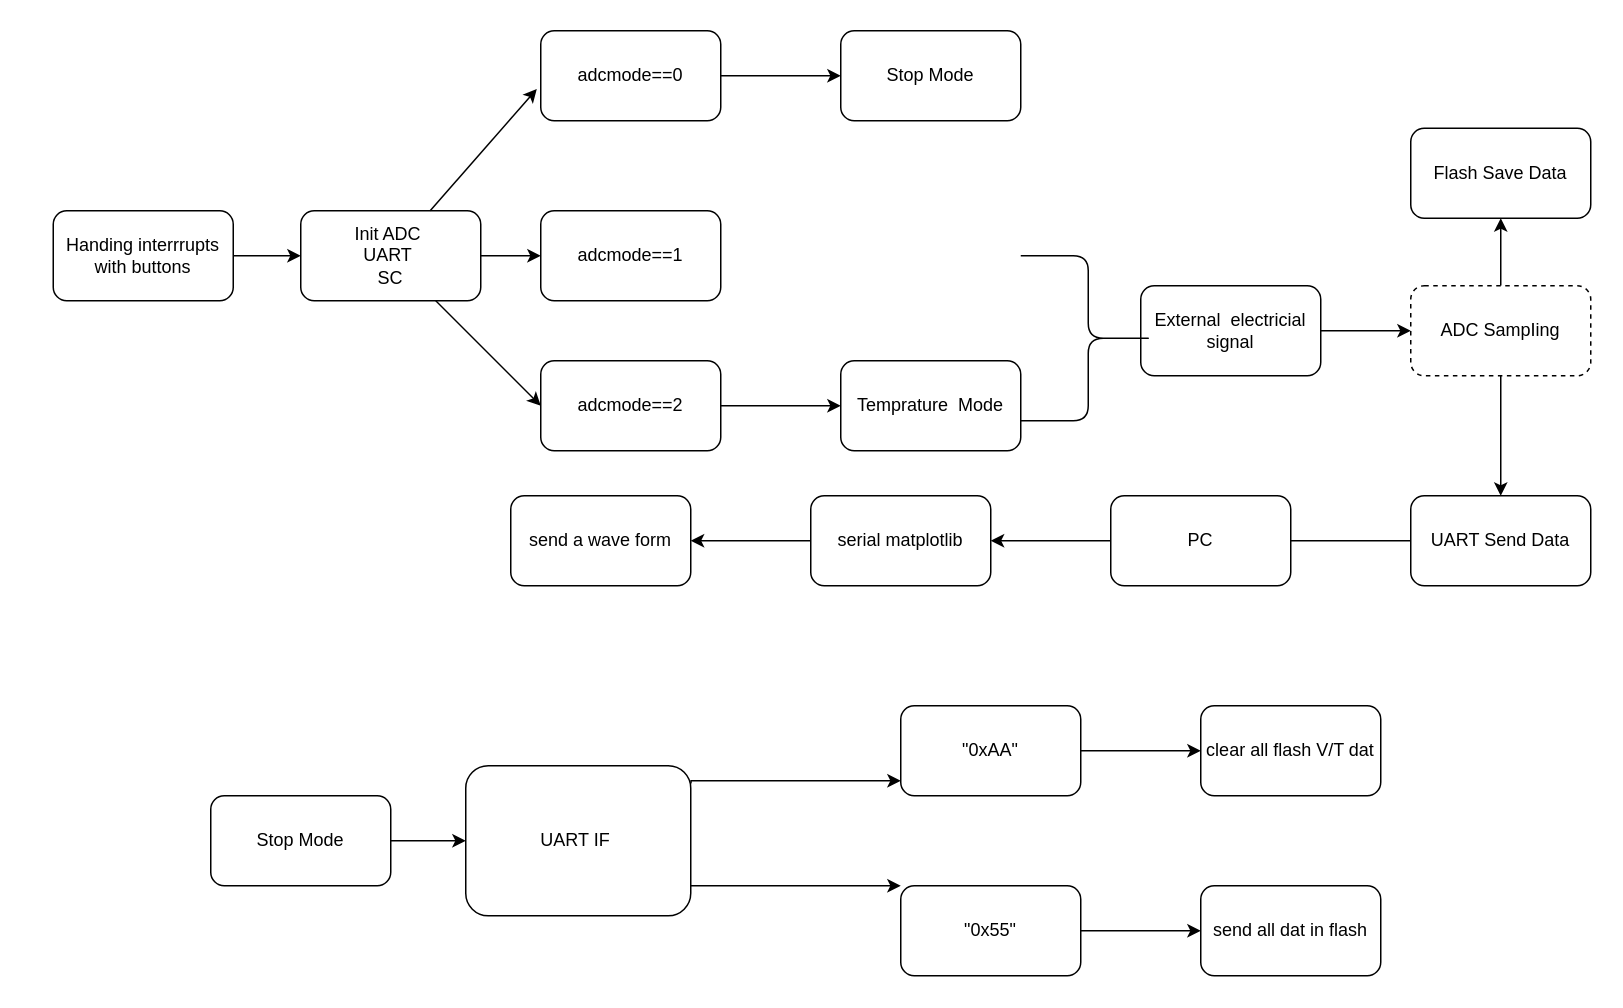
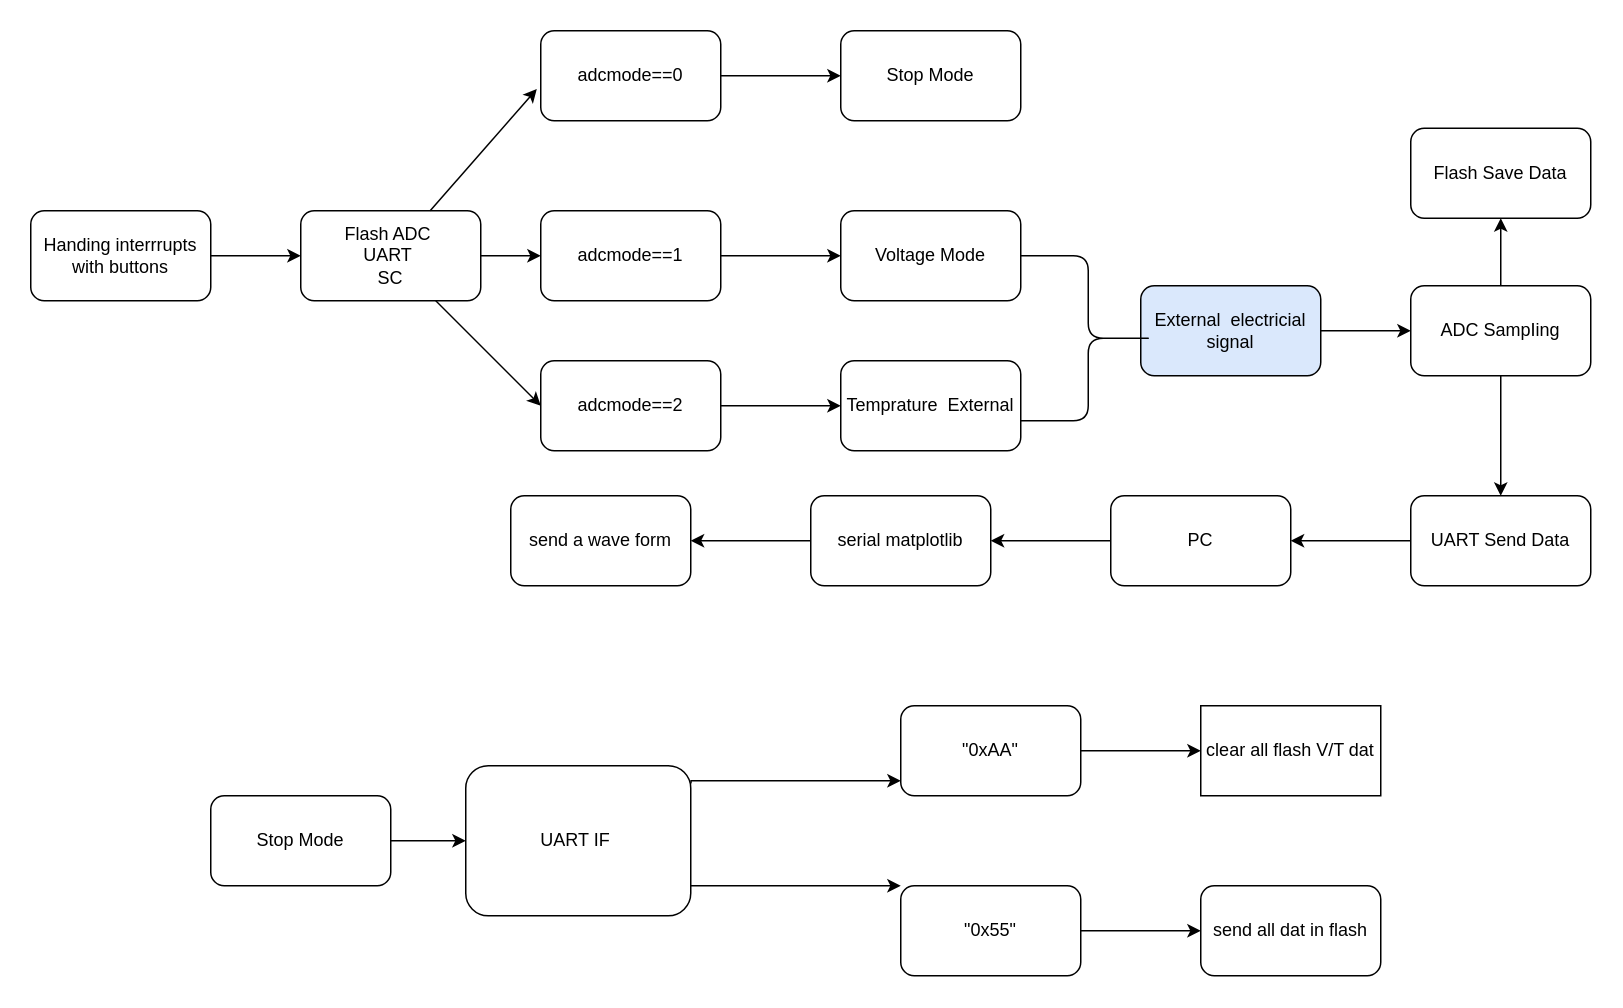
(143, 256) -> (121, 256)
(391, 256) -> (391, 256)
none -> (776, 256)
none -> (931, 256)
(1231, 331) -> (1231, 331)
(1501, 331) -> (1501, 331)
(931, 406) -> (931, 406)
(1297, 541) -> (1302, 541)
(1291, 751) -> (1291, 751)
